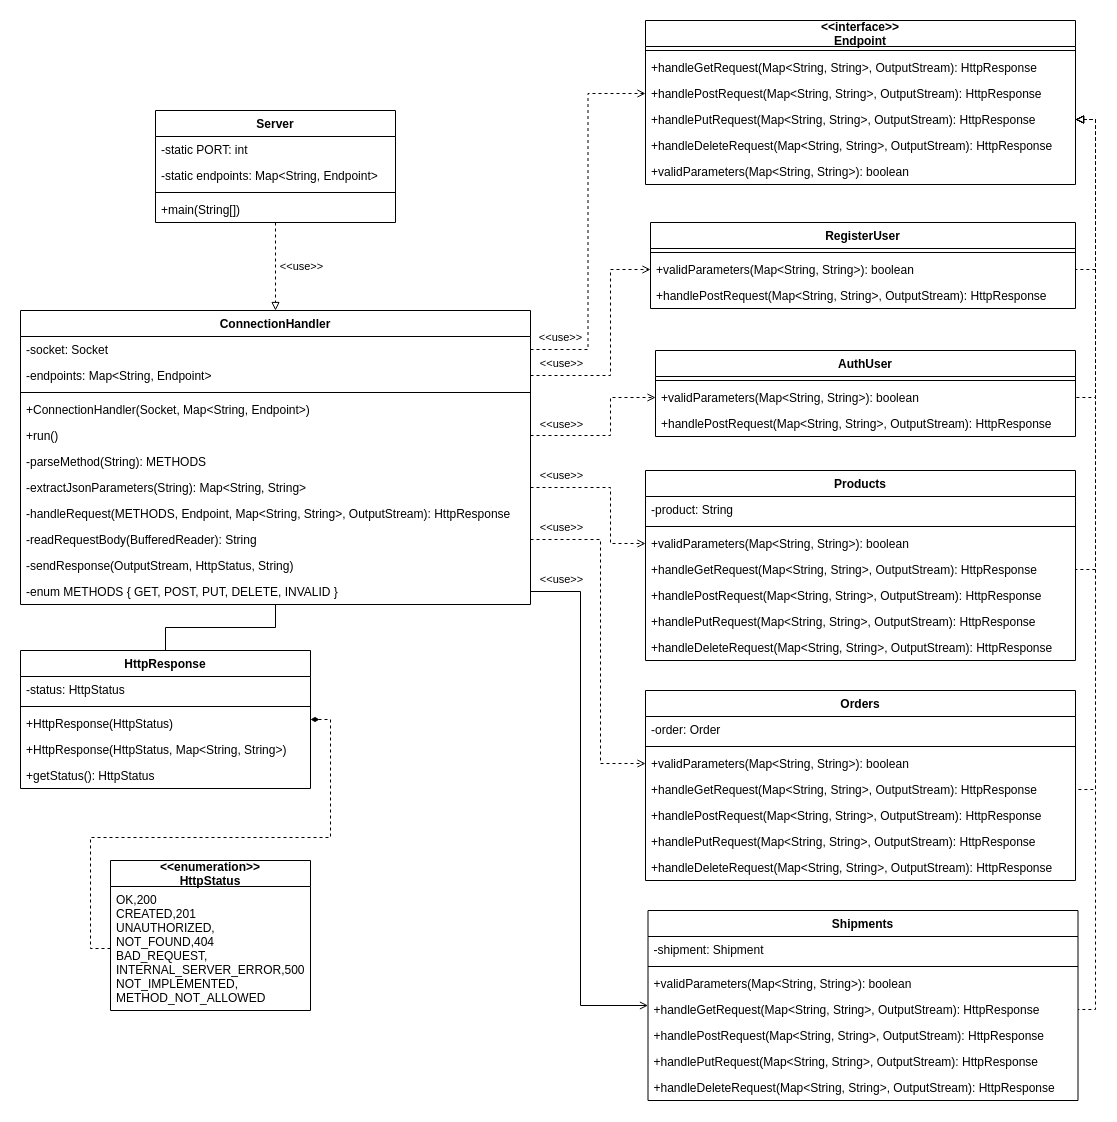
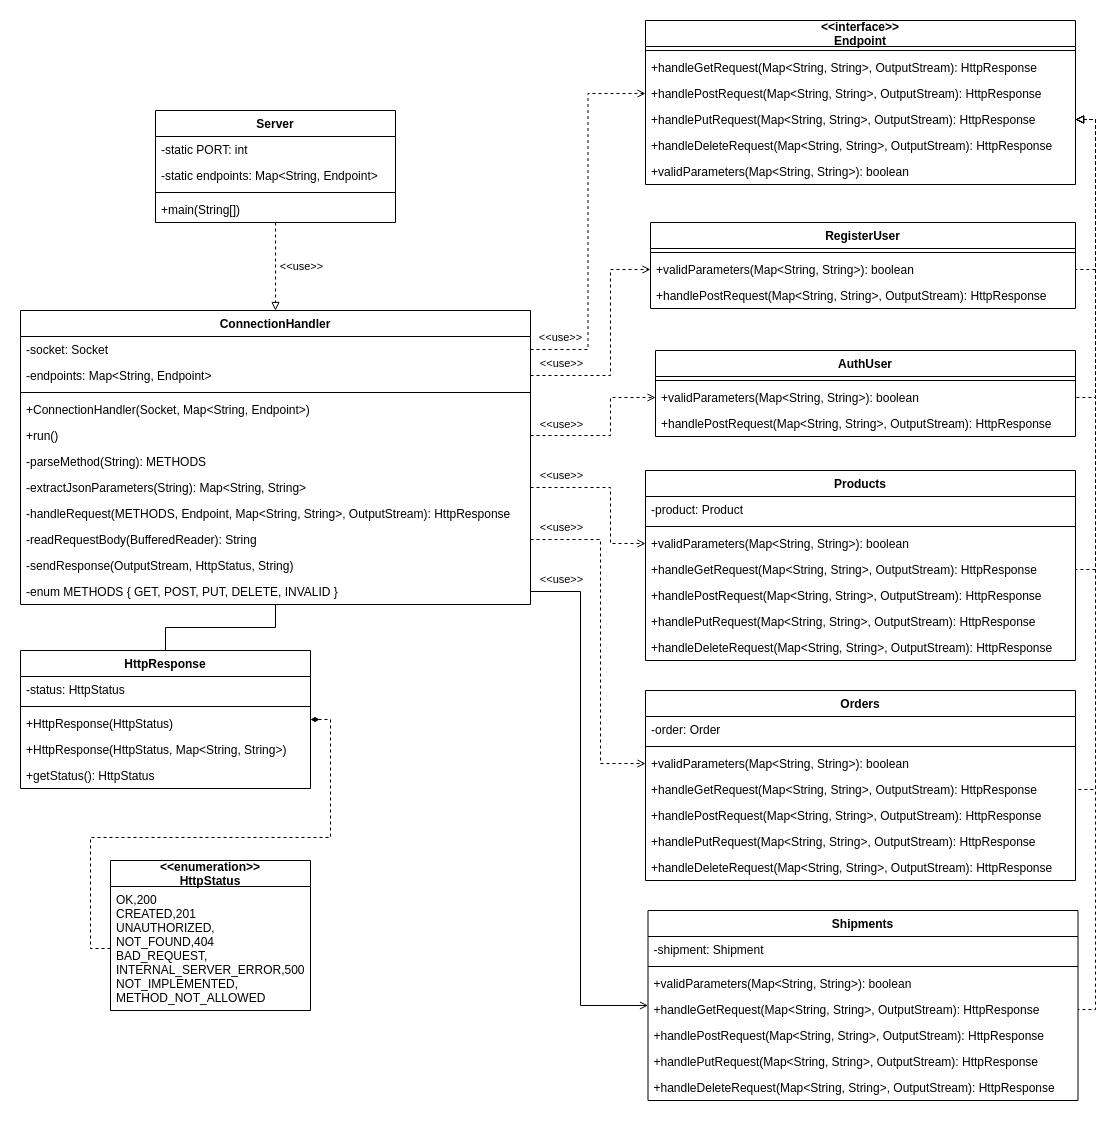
(700, 510) -> (705, 510)
